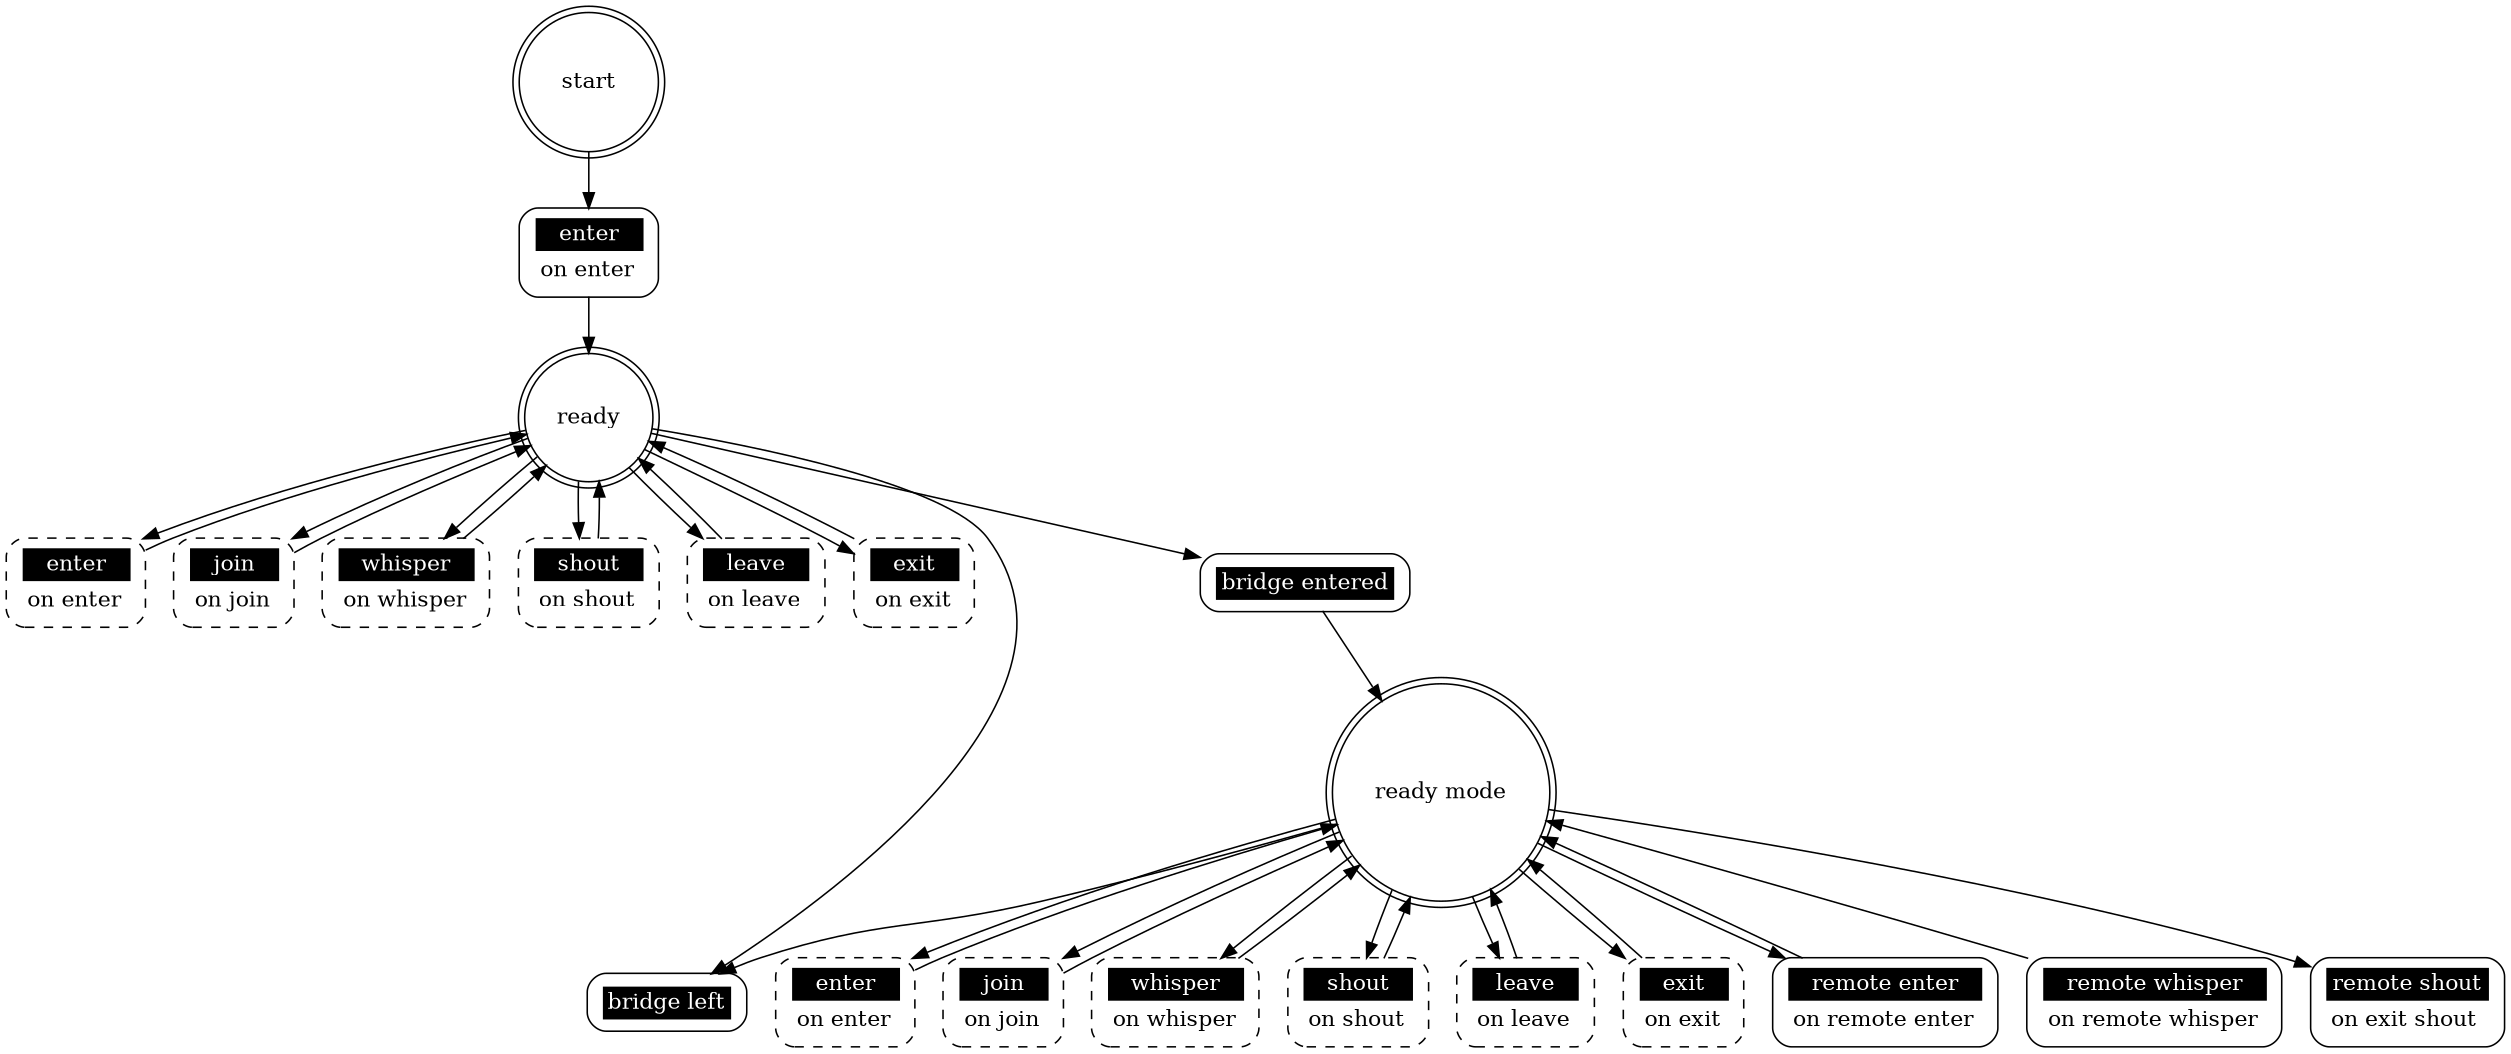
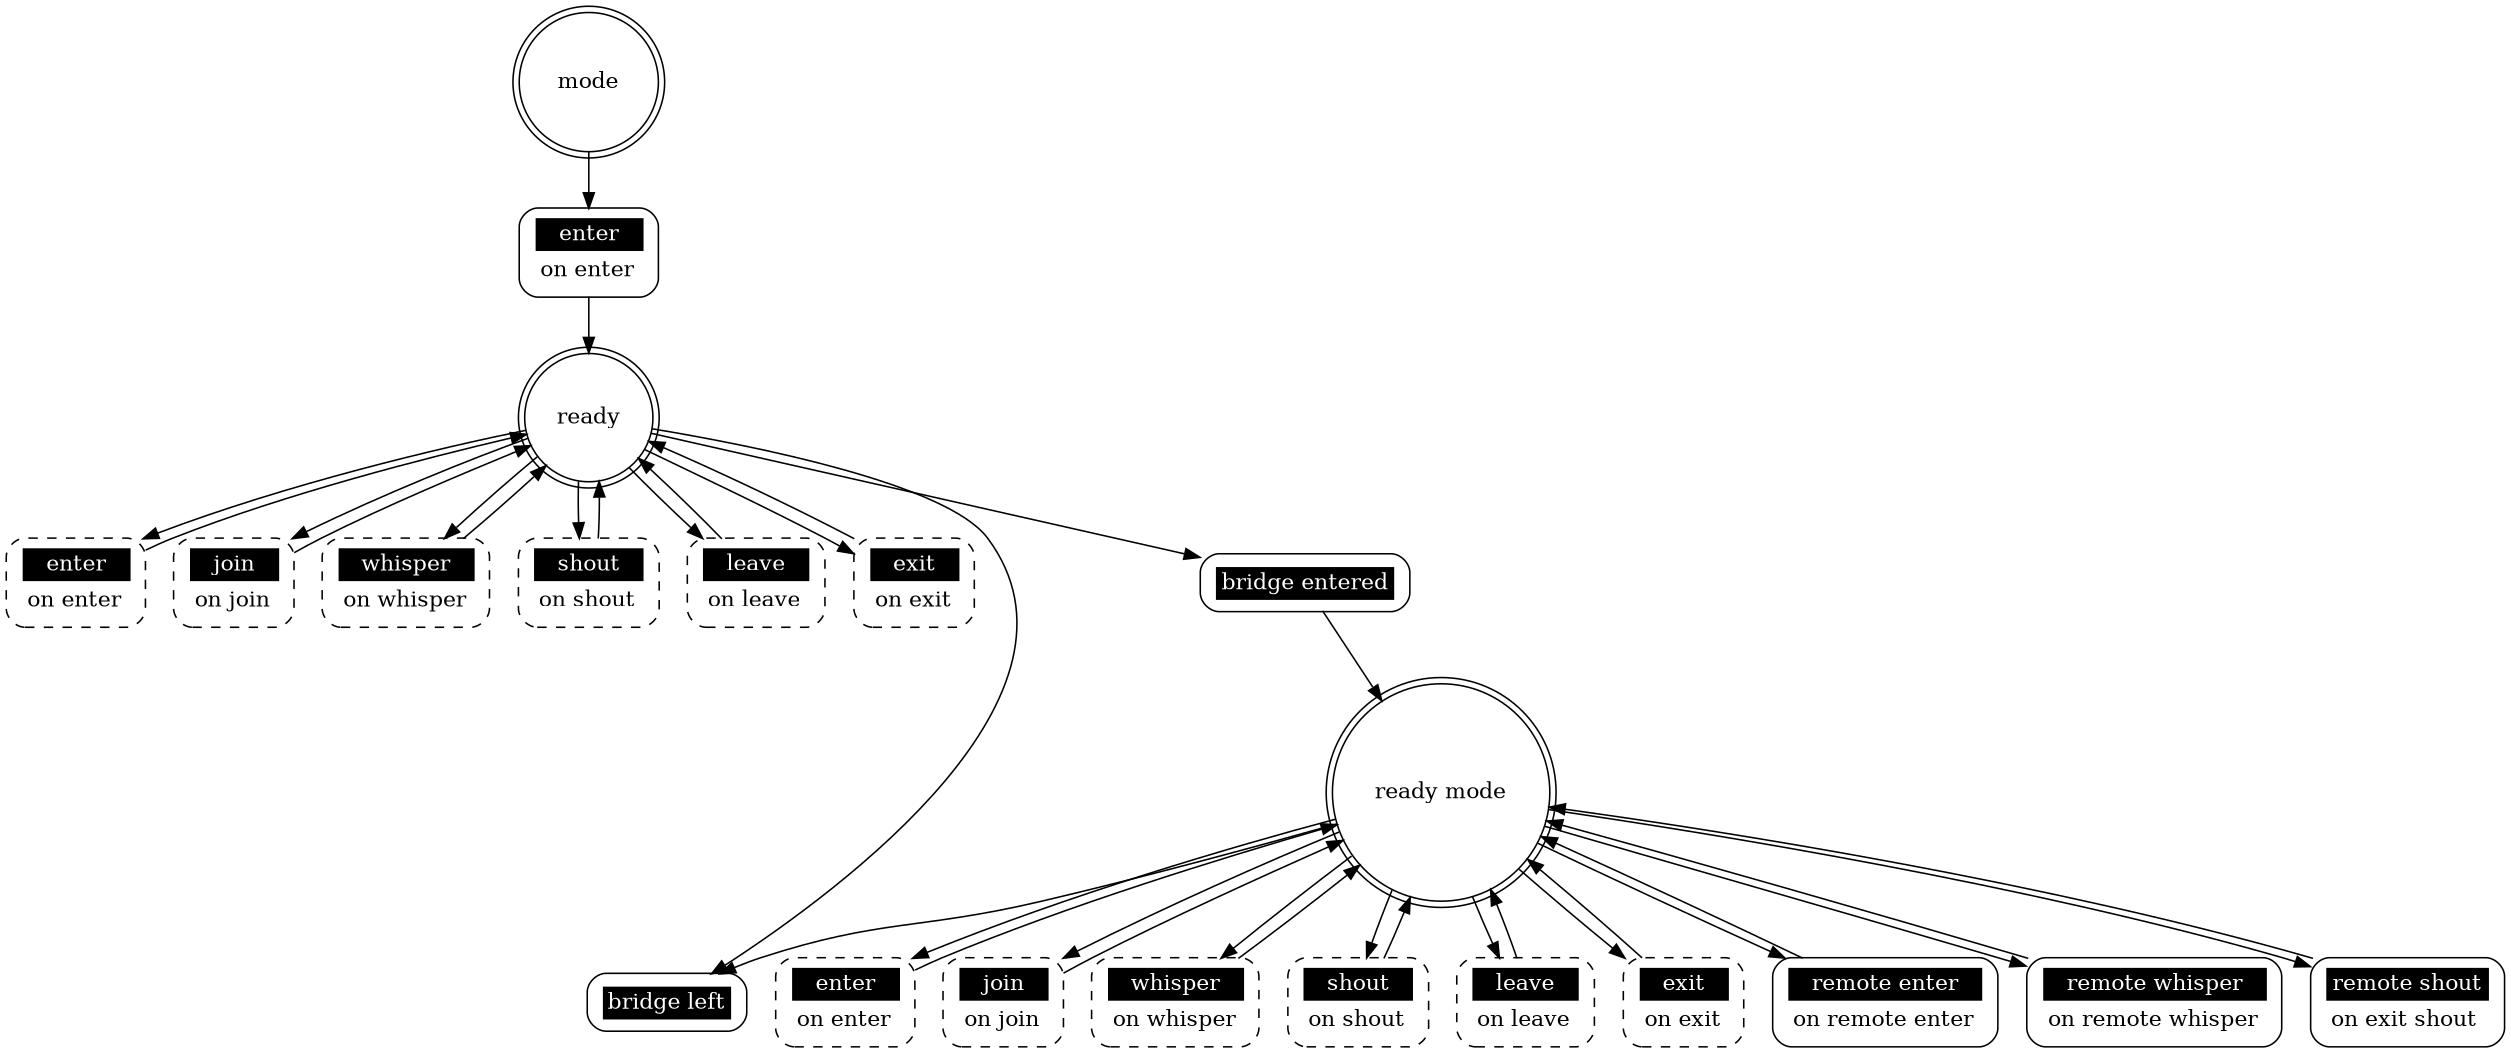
(589, 82) -> (589, 82)
none -> (1941, 872)
none -> (1778, 894)
